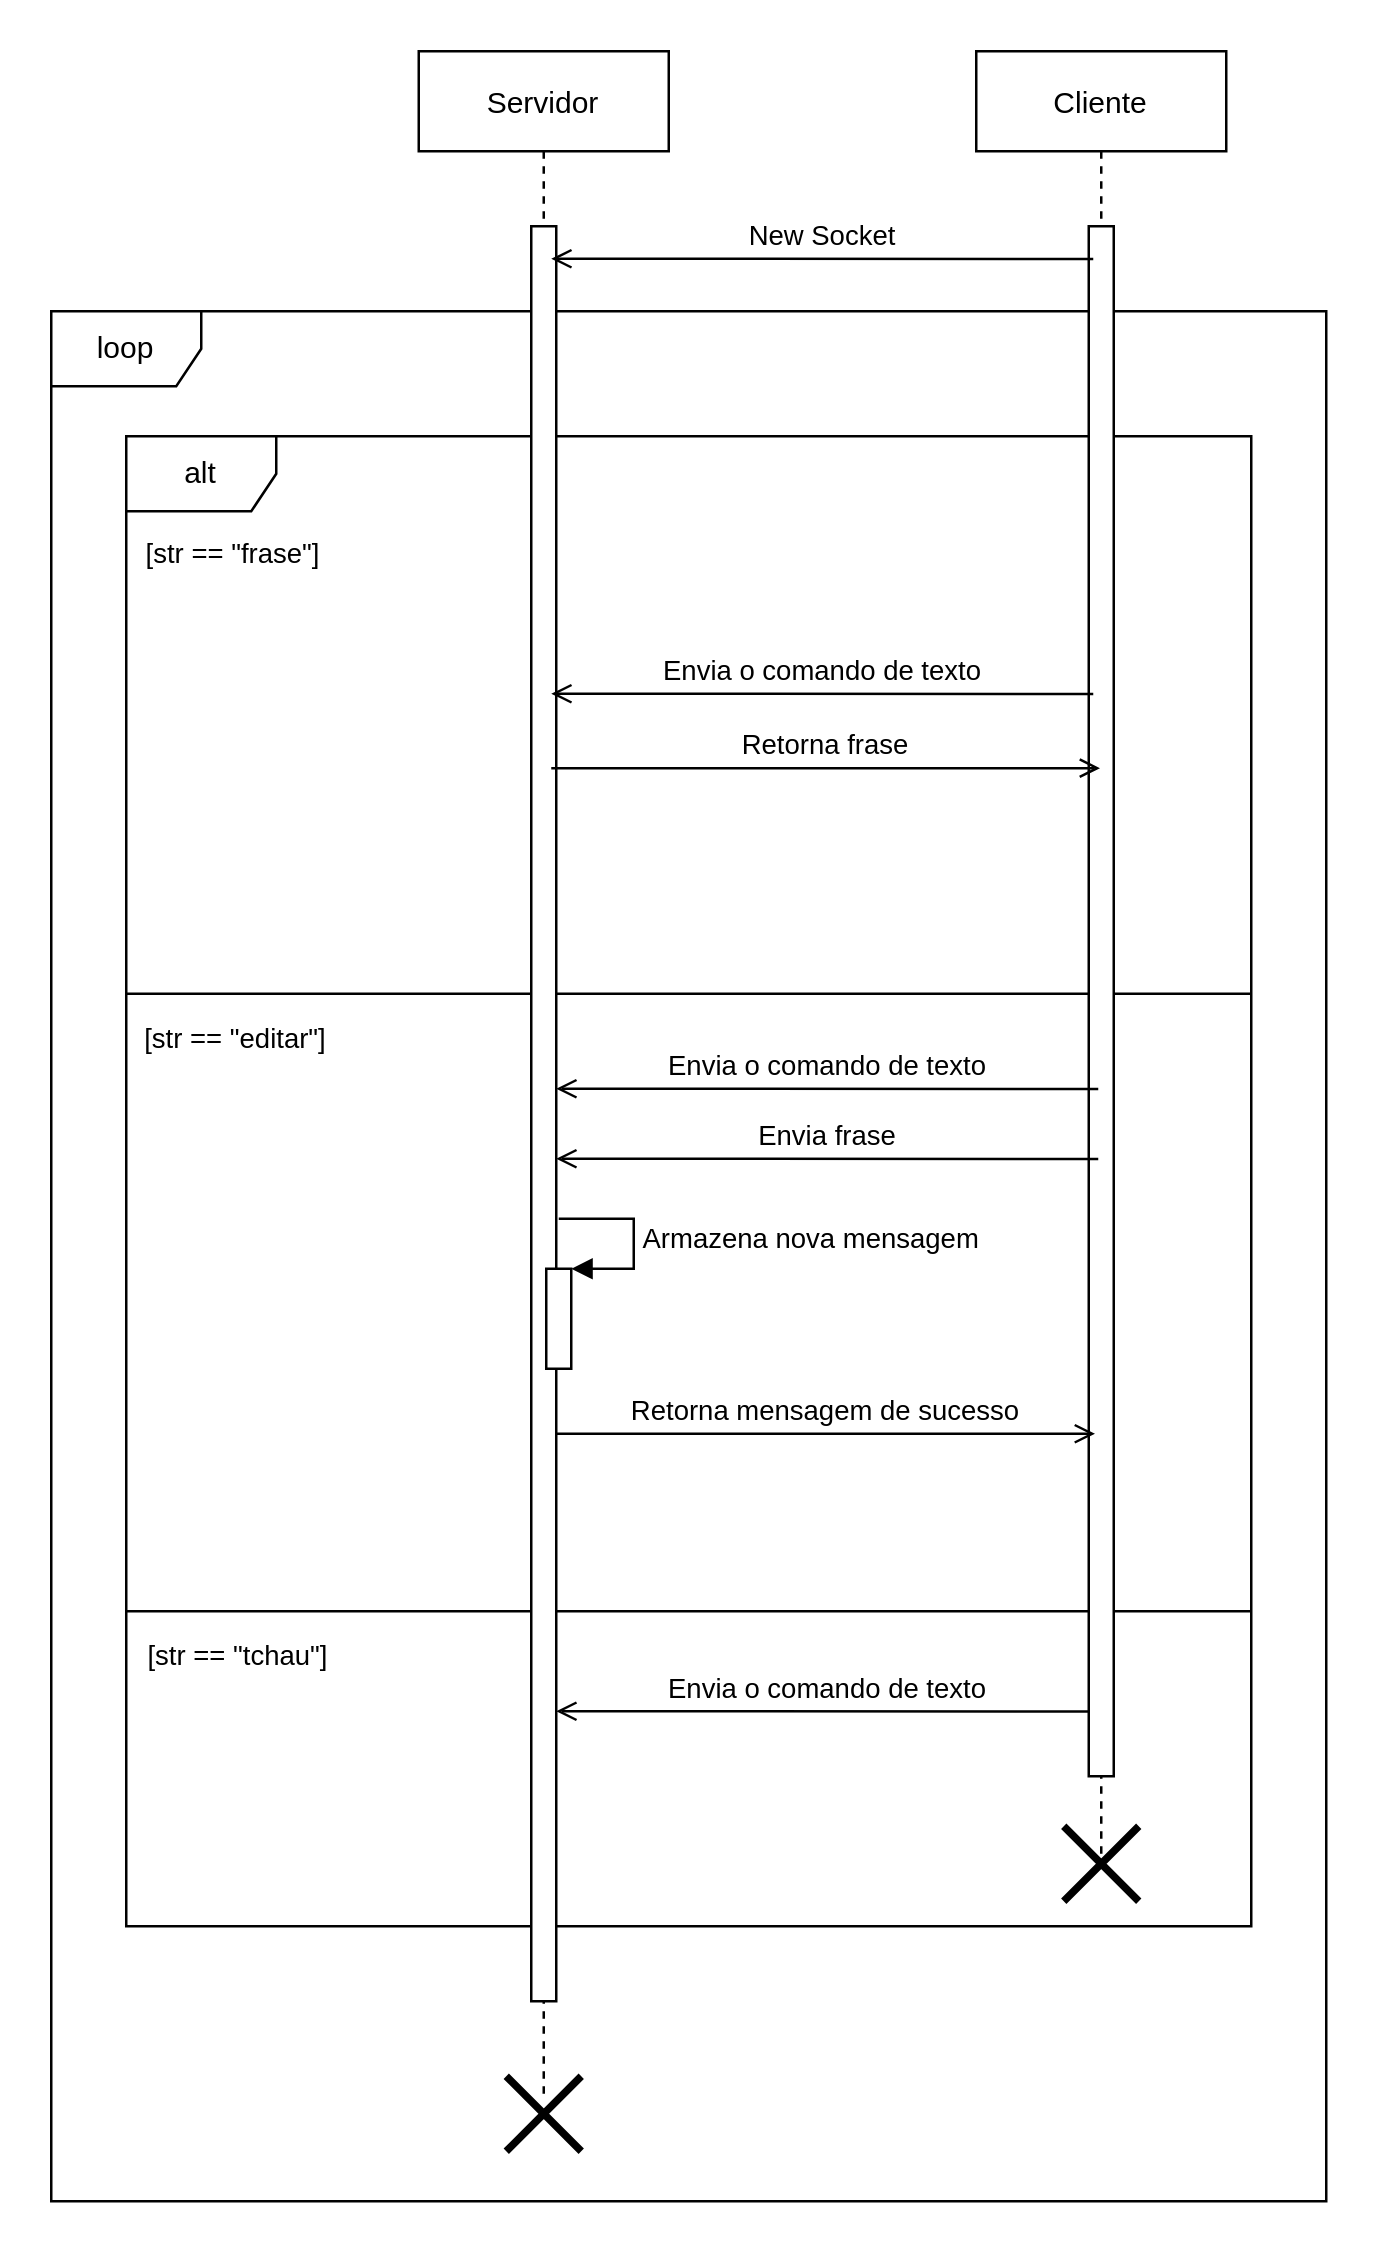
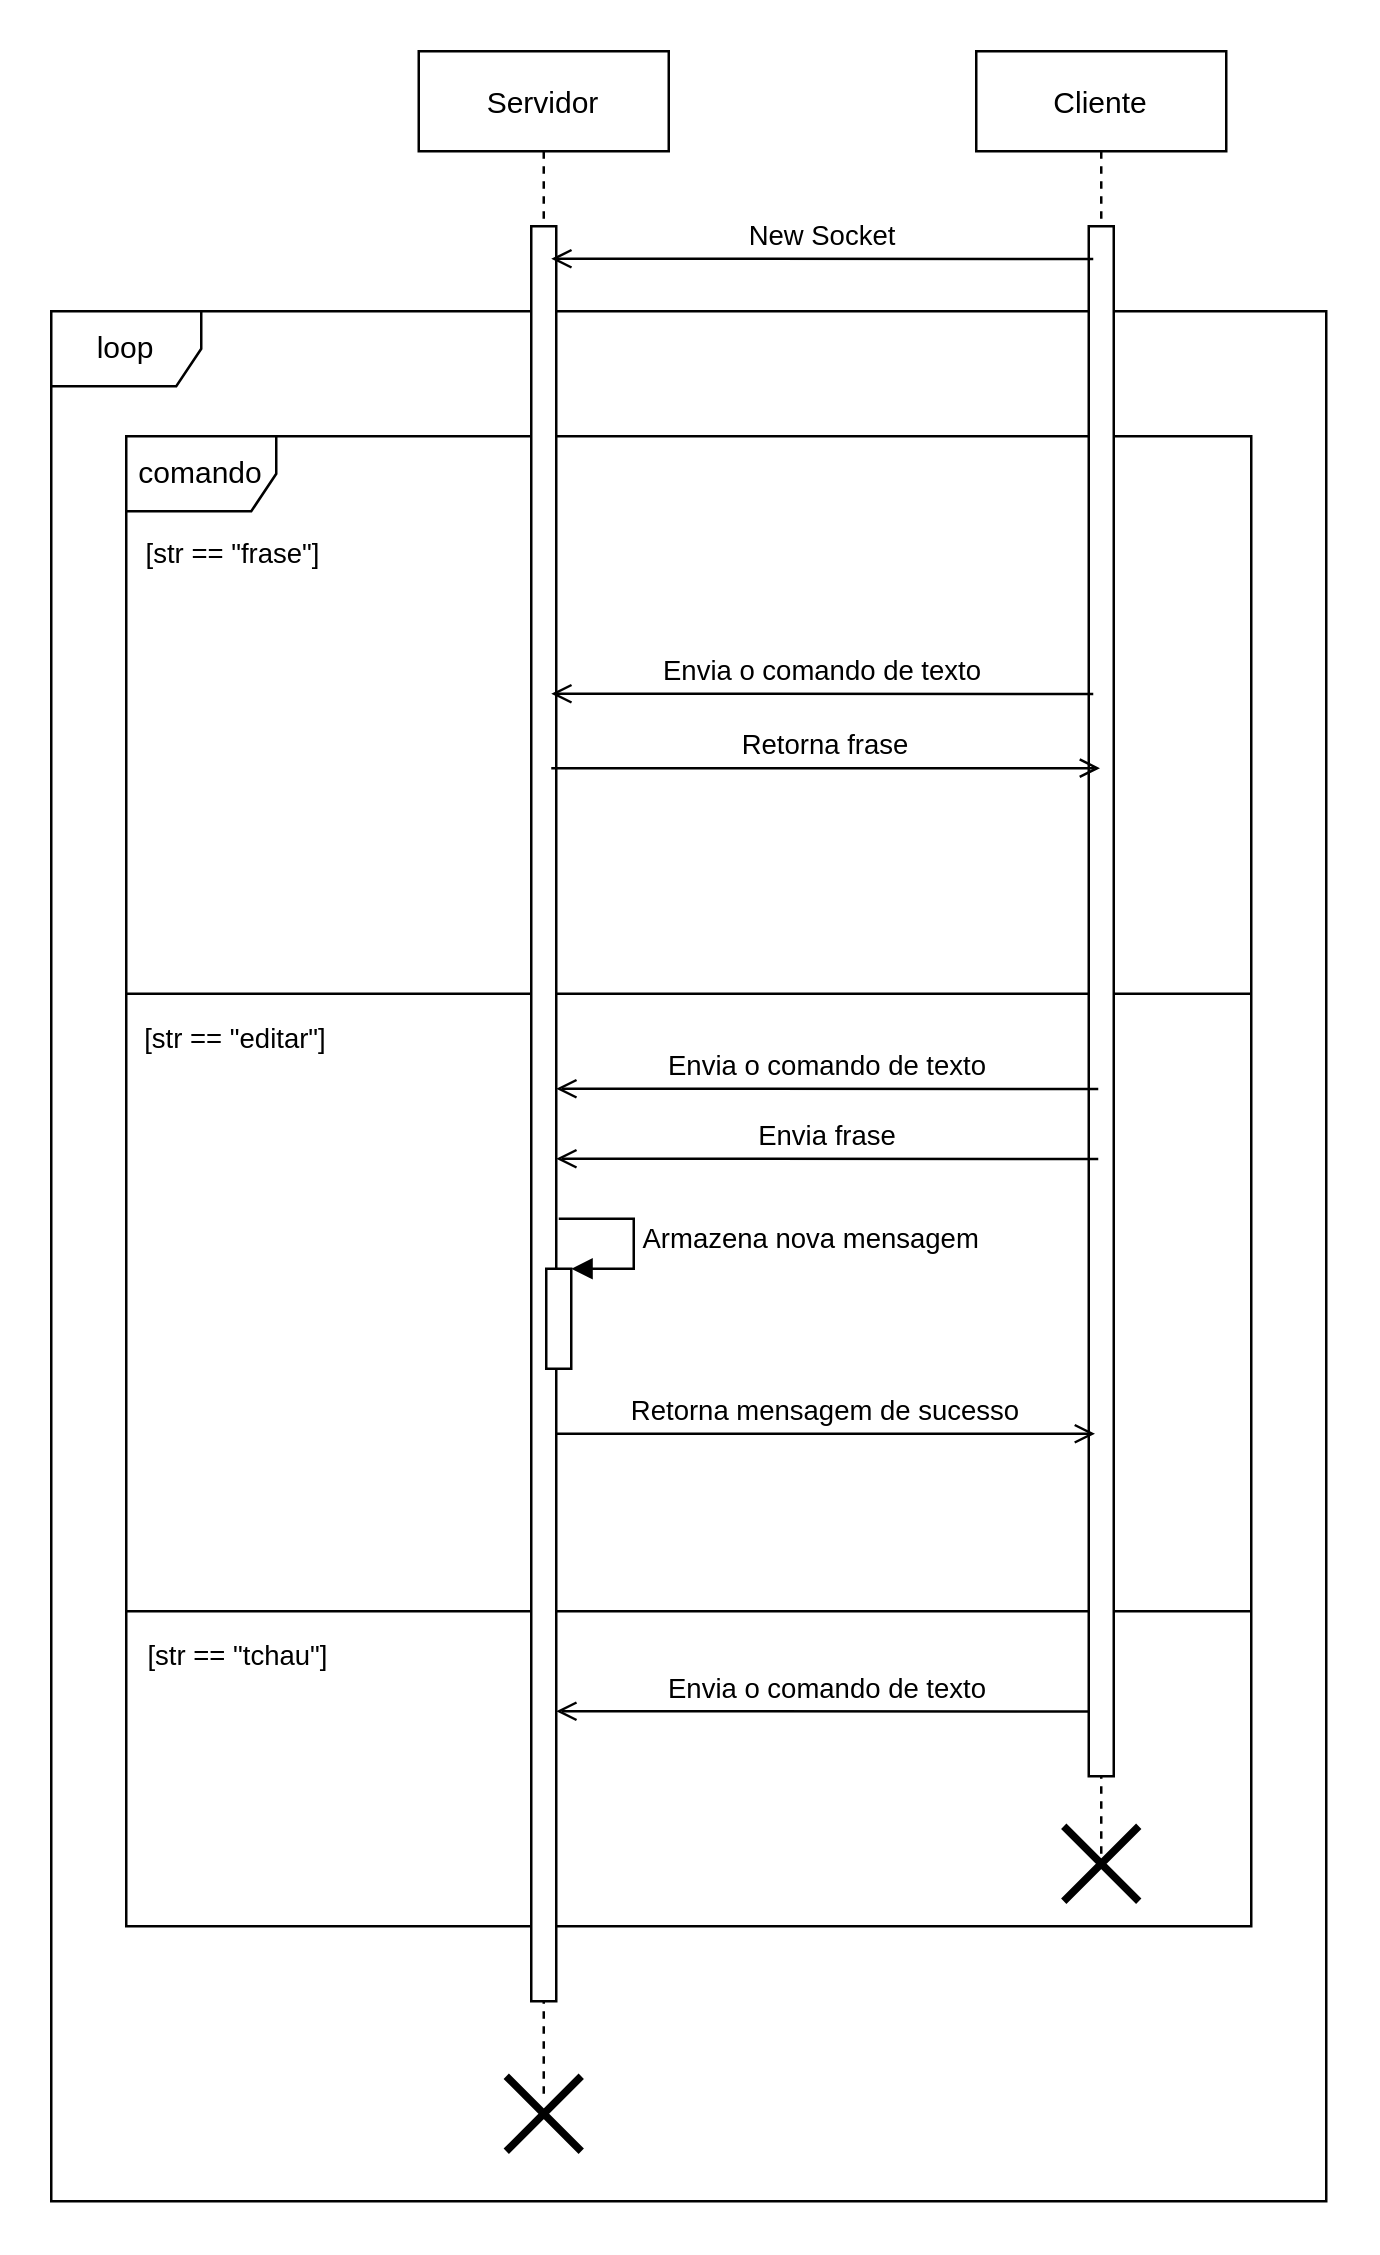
(201, 474) -> (201, 474)
